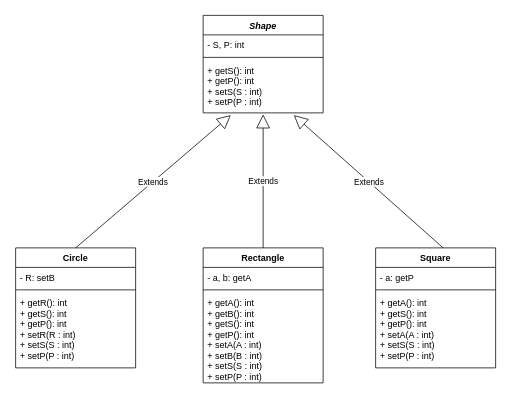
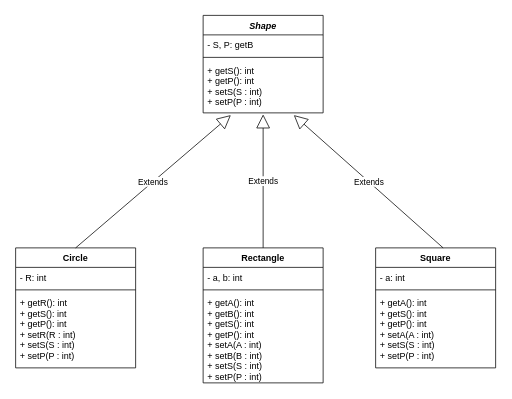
(228, 45) -> (231, 45)
(39, 278) -> (35, 278)
(231, 278) -> (228, 278)
(399, 278) -> (395, 278)
